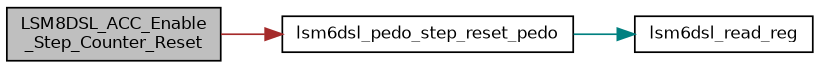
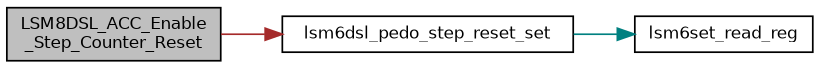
(428, 34) -> (428, 34)
(724, 34) -> (724, 34)
